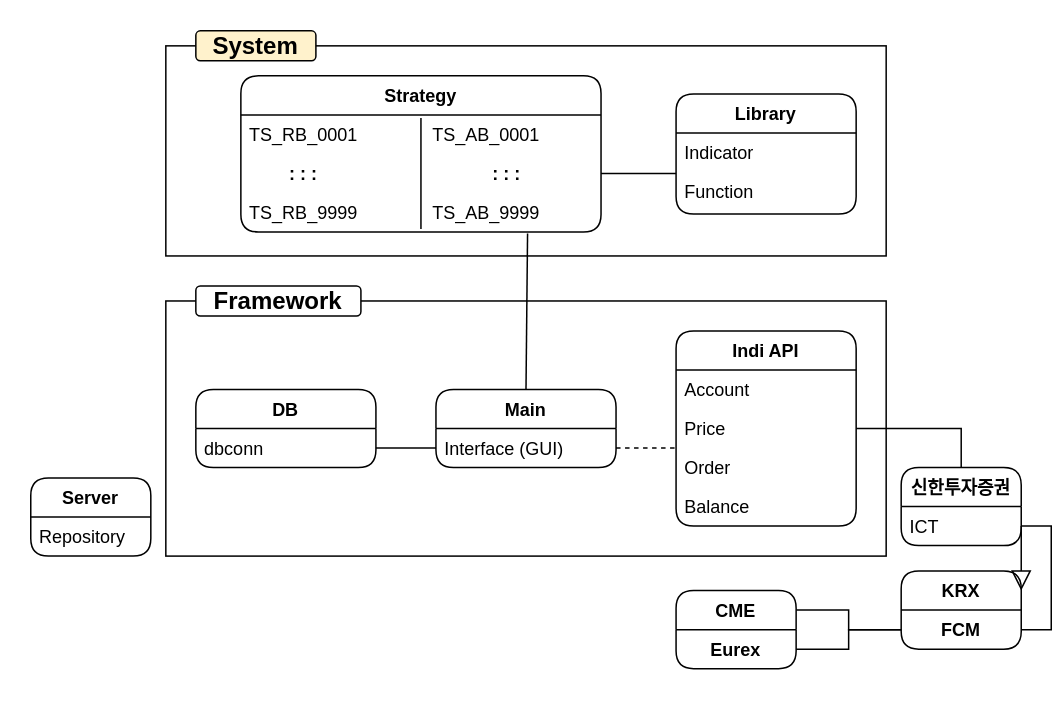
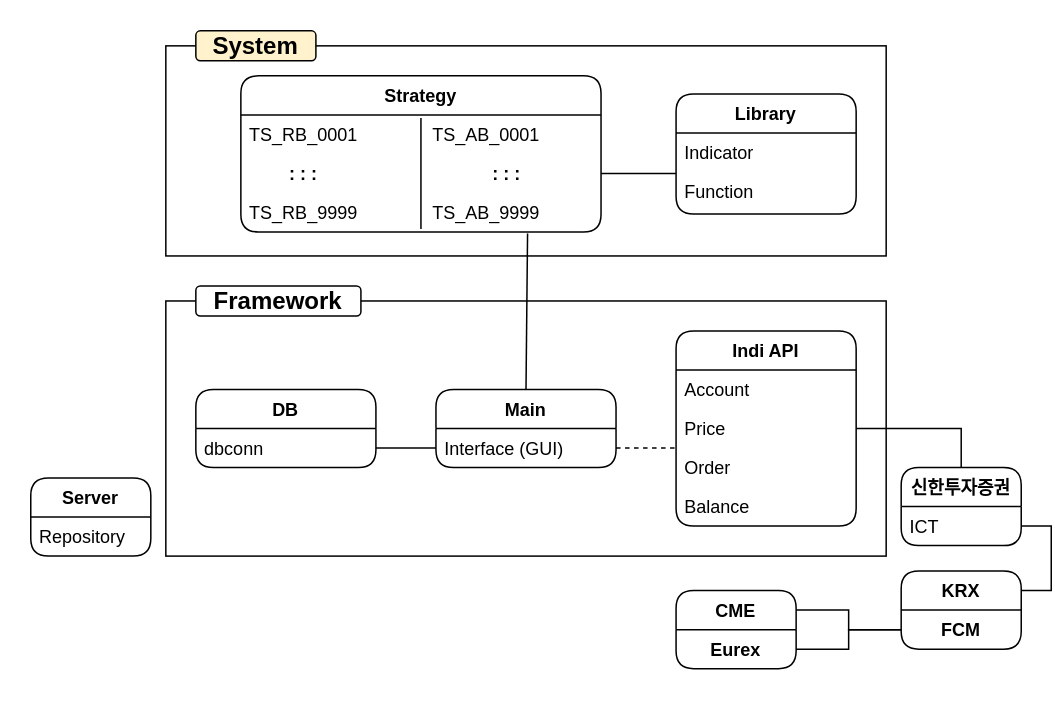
(1021, 553) -> (1035, 590)
(1051, 624) -> none
